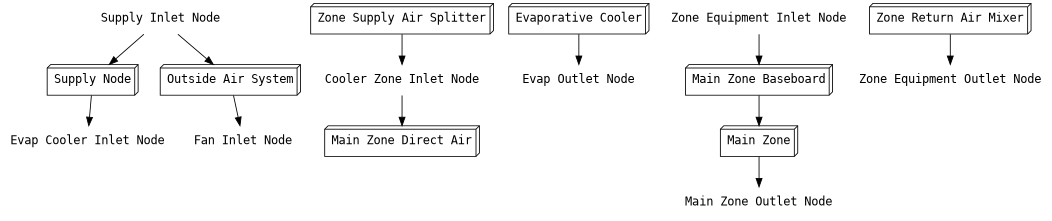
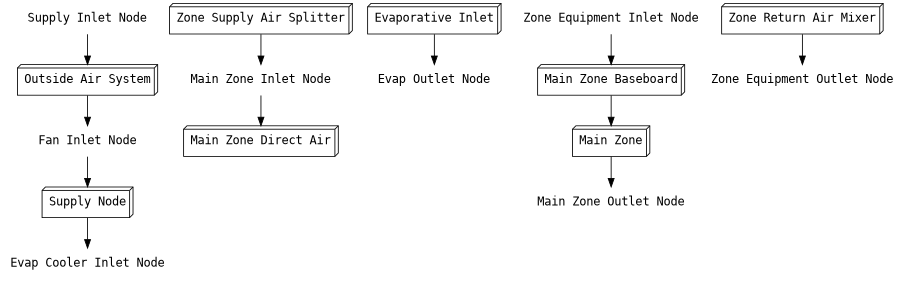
(579, 19) -> (434, 19)
(130, 47) -> (88, 168)
(402, 80) -> (261, 80)
